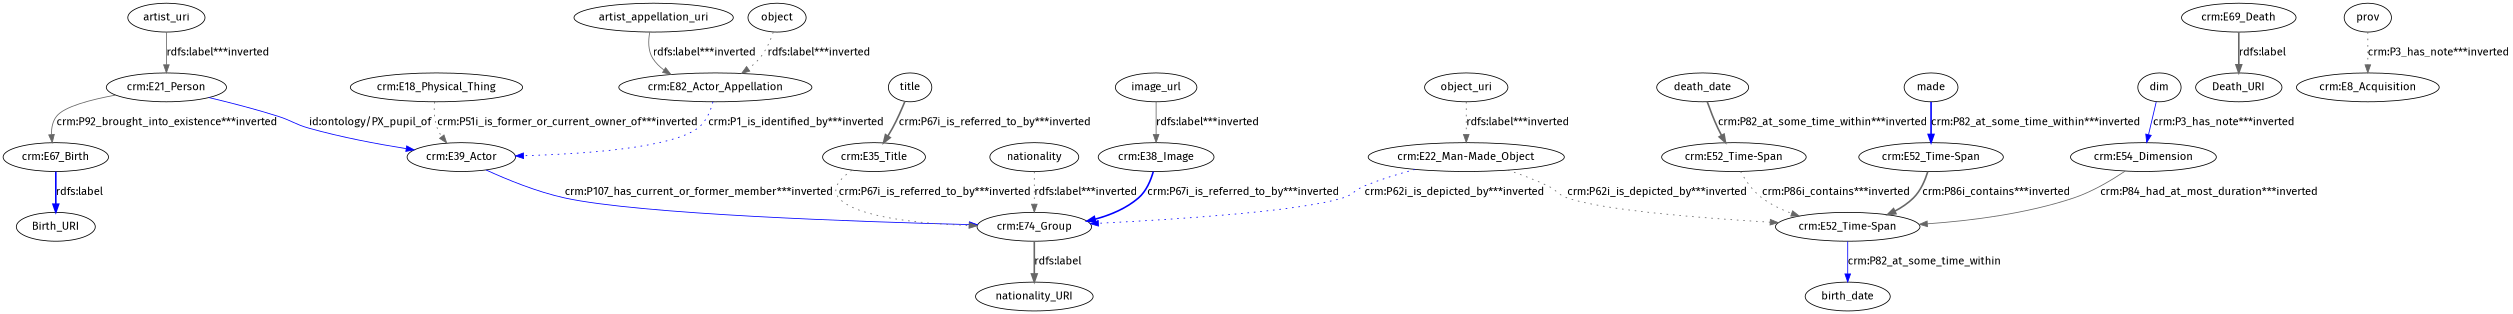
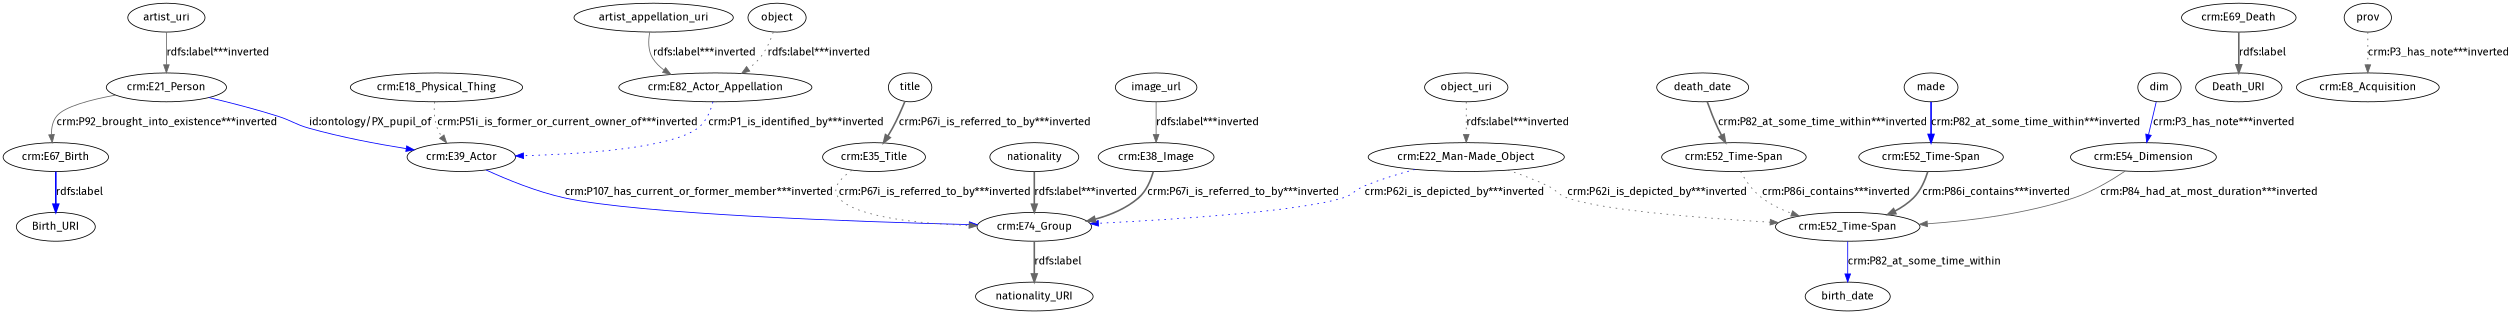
(1034, 188) -> (1034, 188)
(1131, 203) -> (1131, 203)
